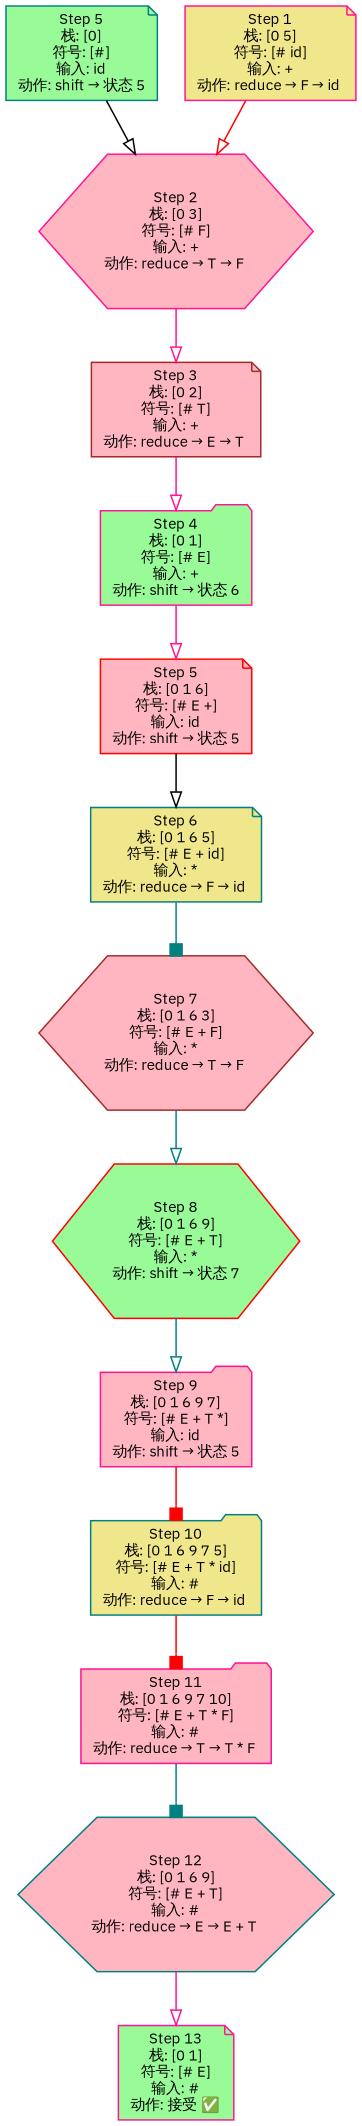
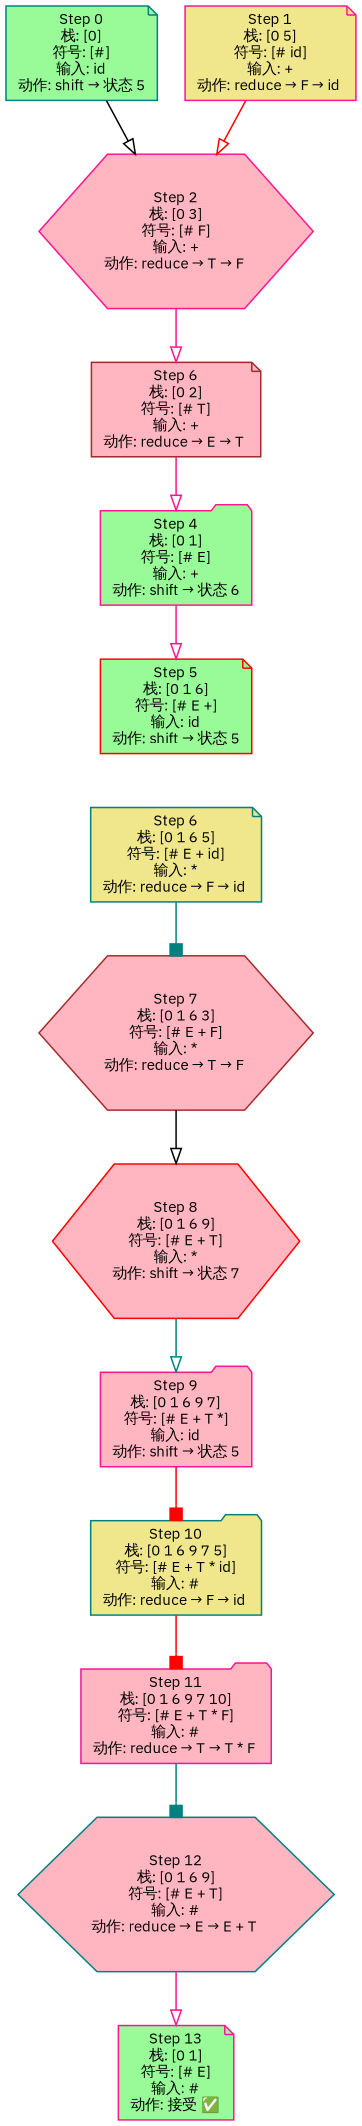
(82, 53) -> (82, 53)
(176, 410) -> (176, 410)
(176, 706) -> (176, 706)
(176, 773) -> none
(176, 1129) -> (176, 1129)
(176, 1241) -> (176, 1241)
